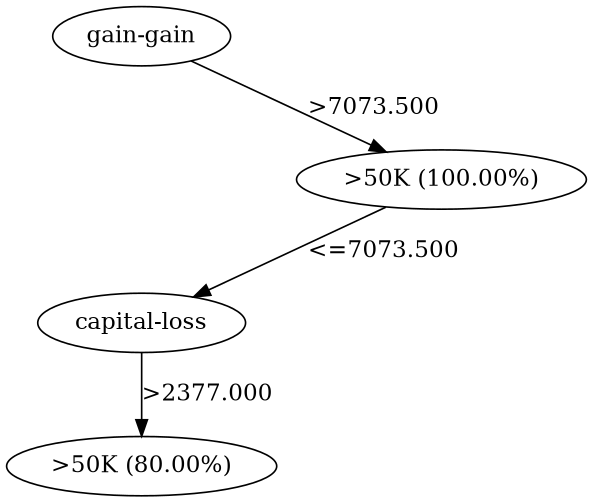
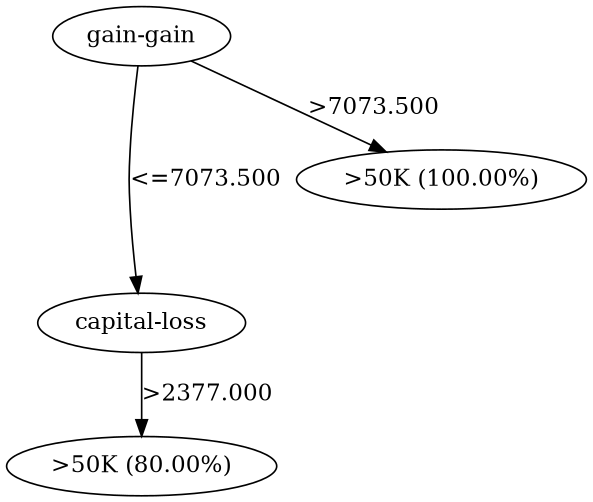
(297, 249) -> (129, 171)
